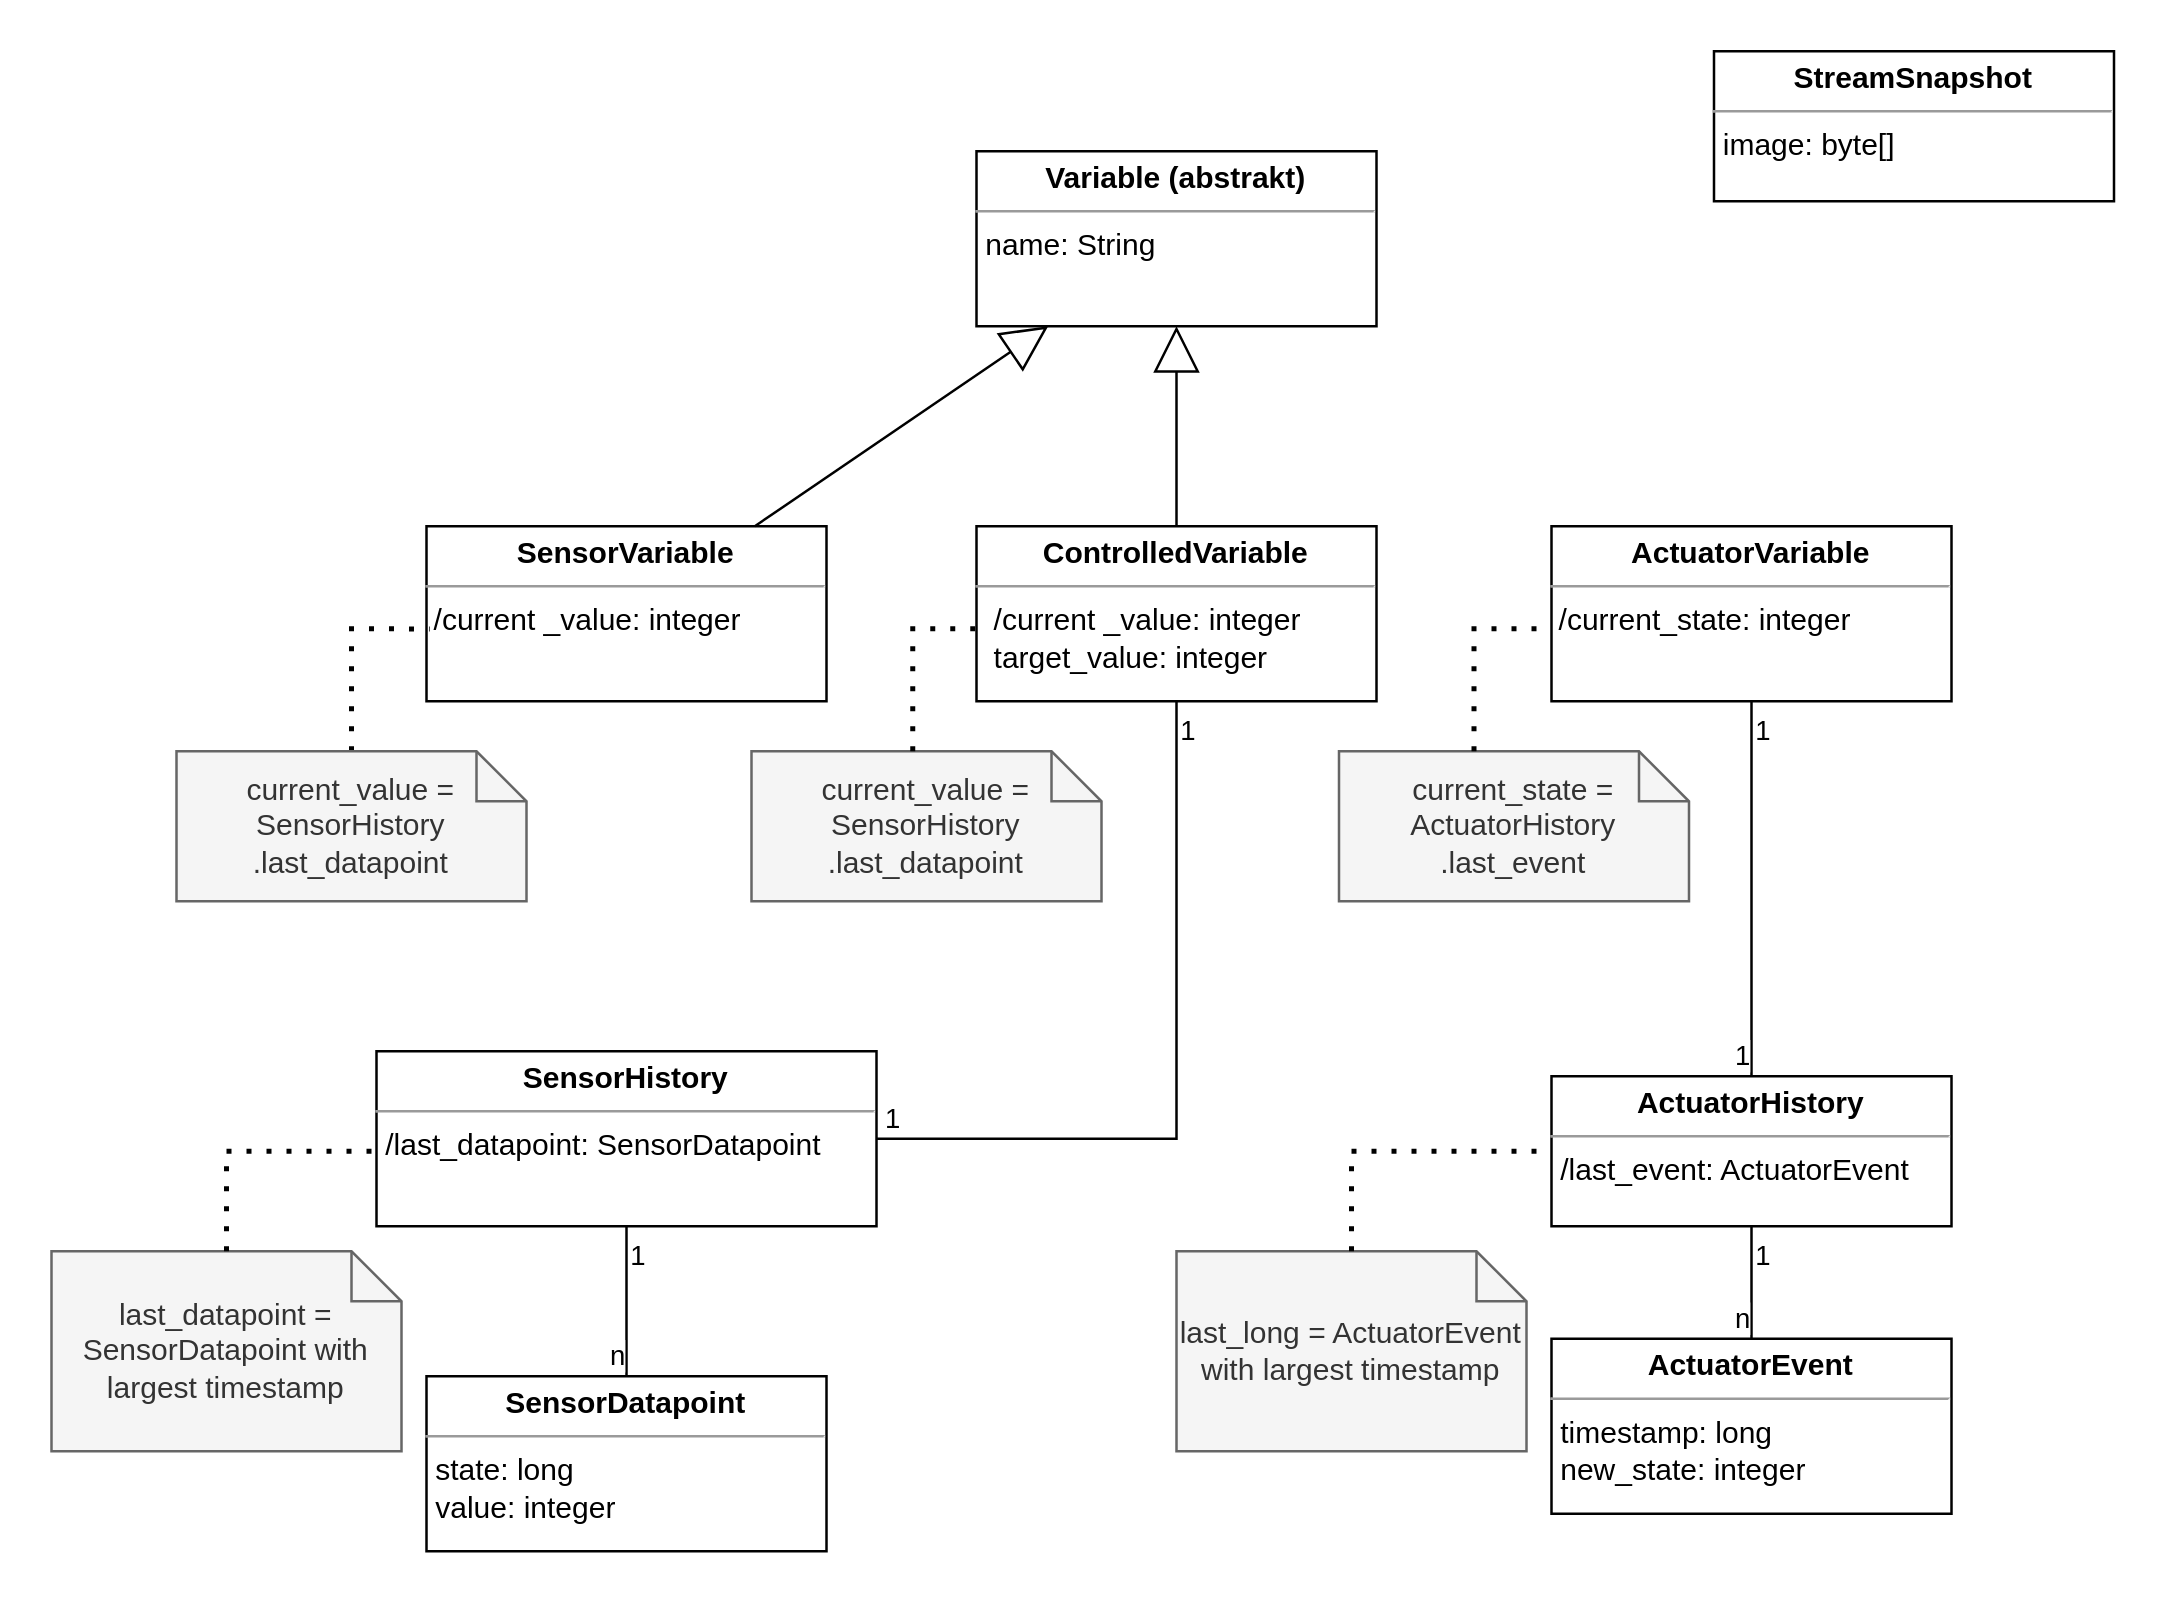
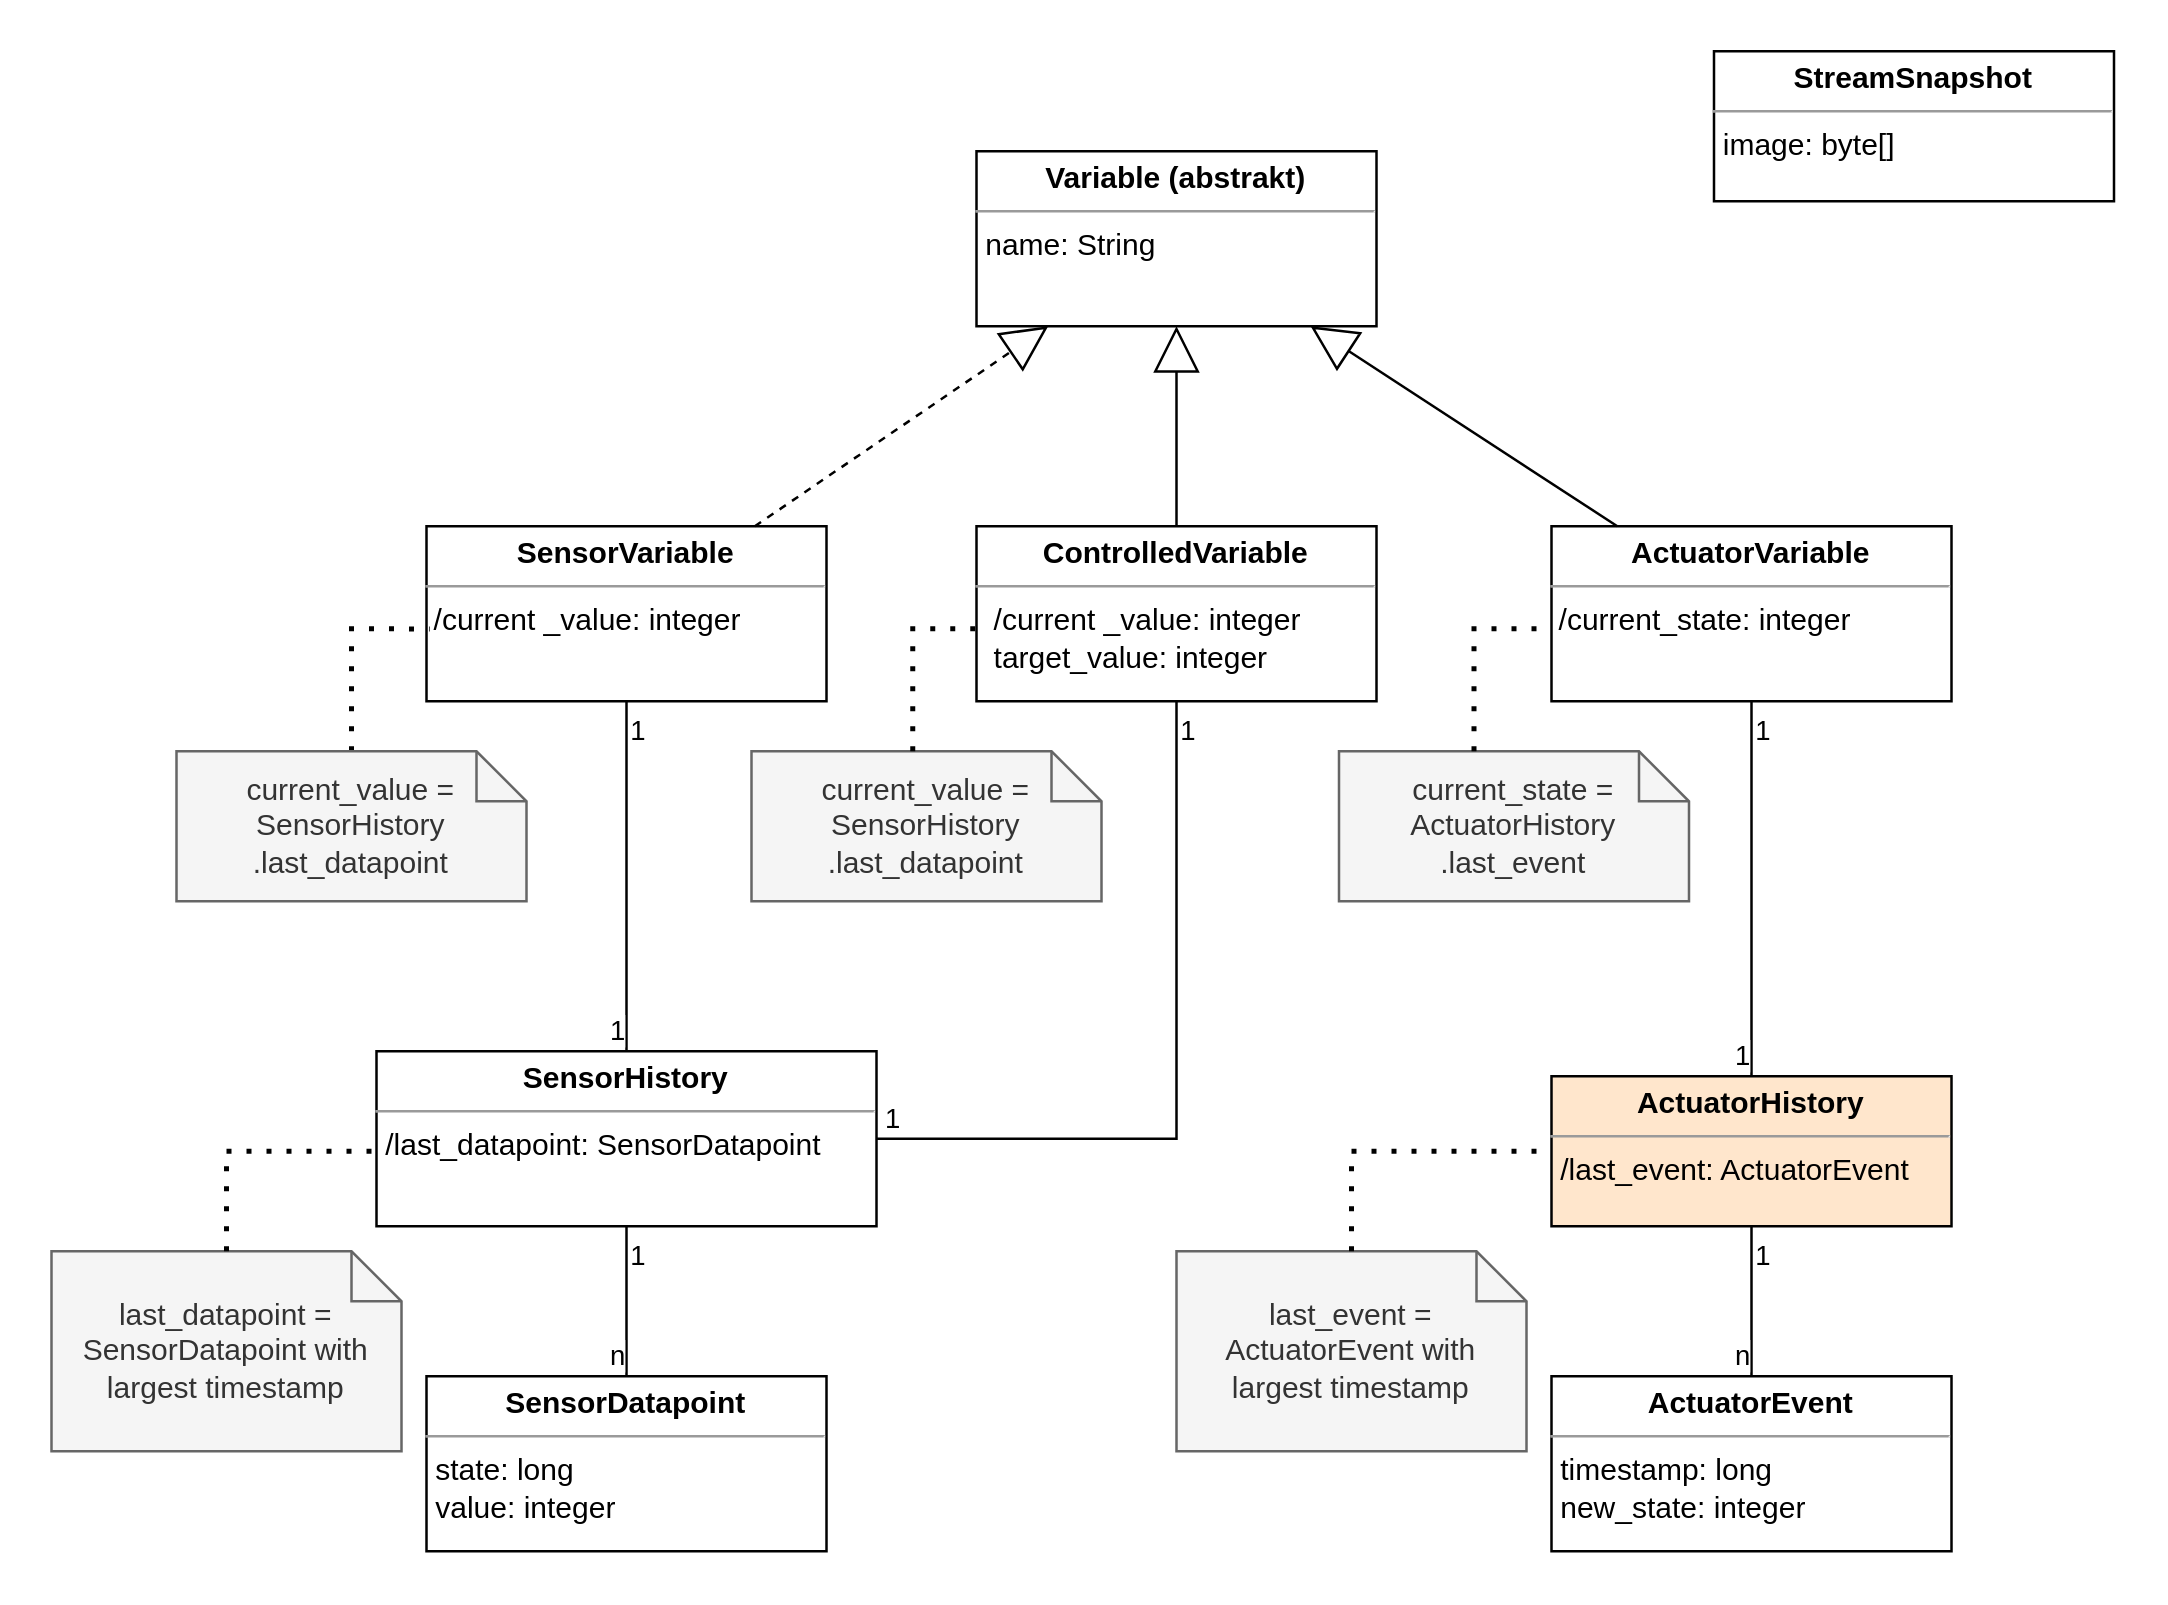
(885, 438) -> (885, 438)
none -> (1483, 439)
none -> (626, 876)
(1751, 1151) -> (1751, 1151)
(1351, 1351) -> (1351, 1351)
(1751, 1426) -> (1751, 1464)
